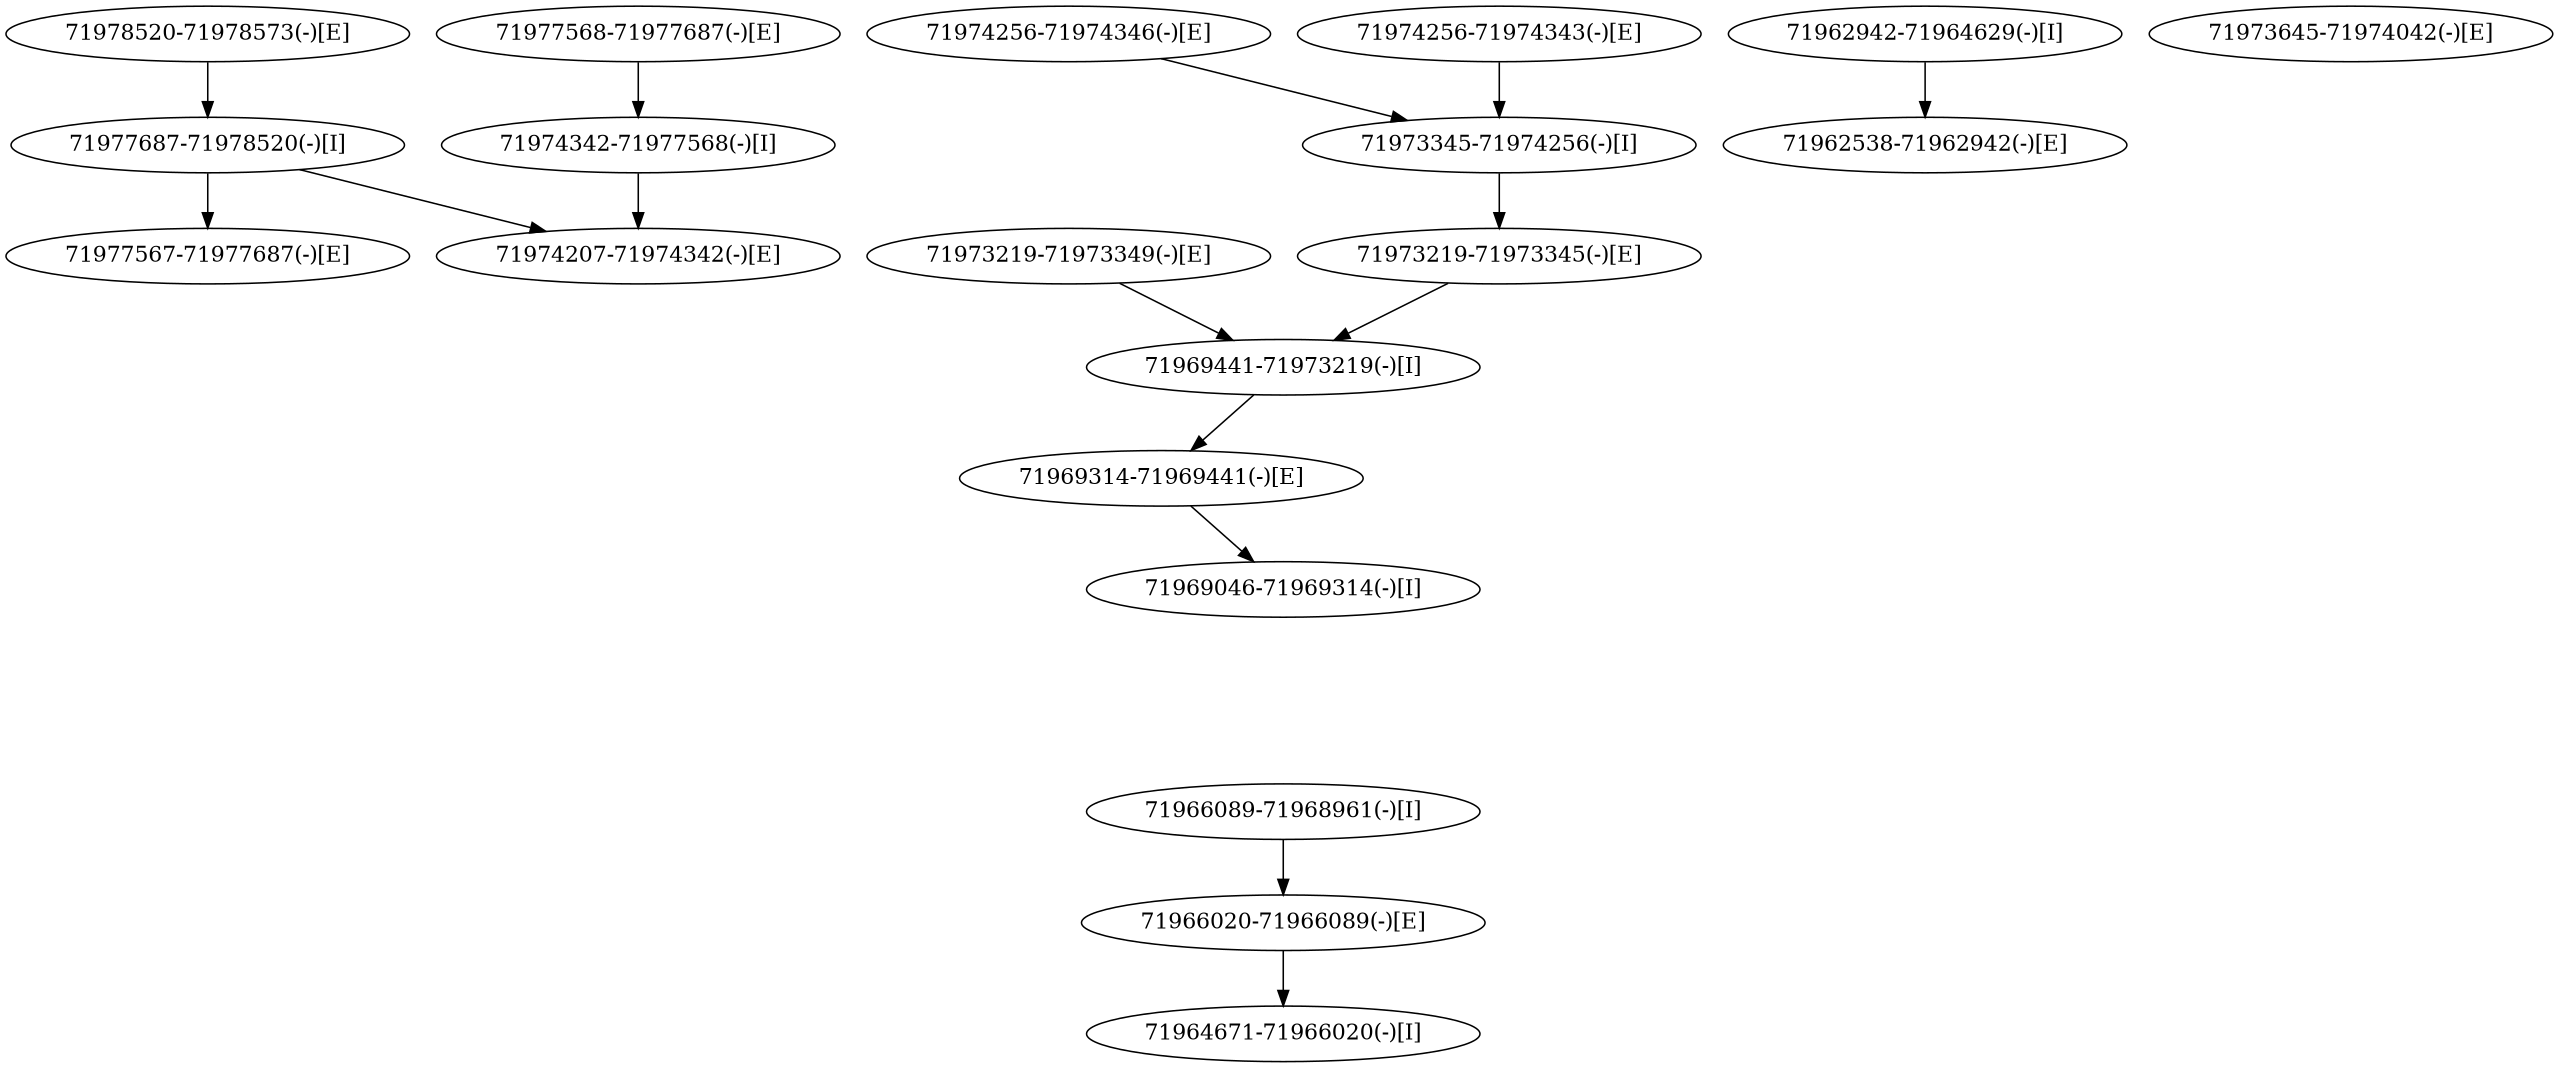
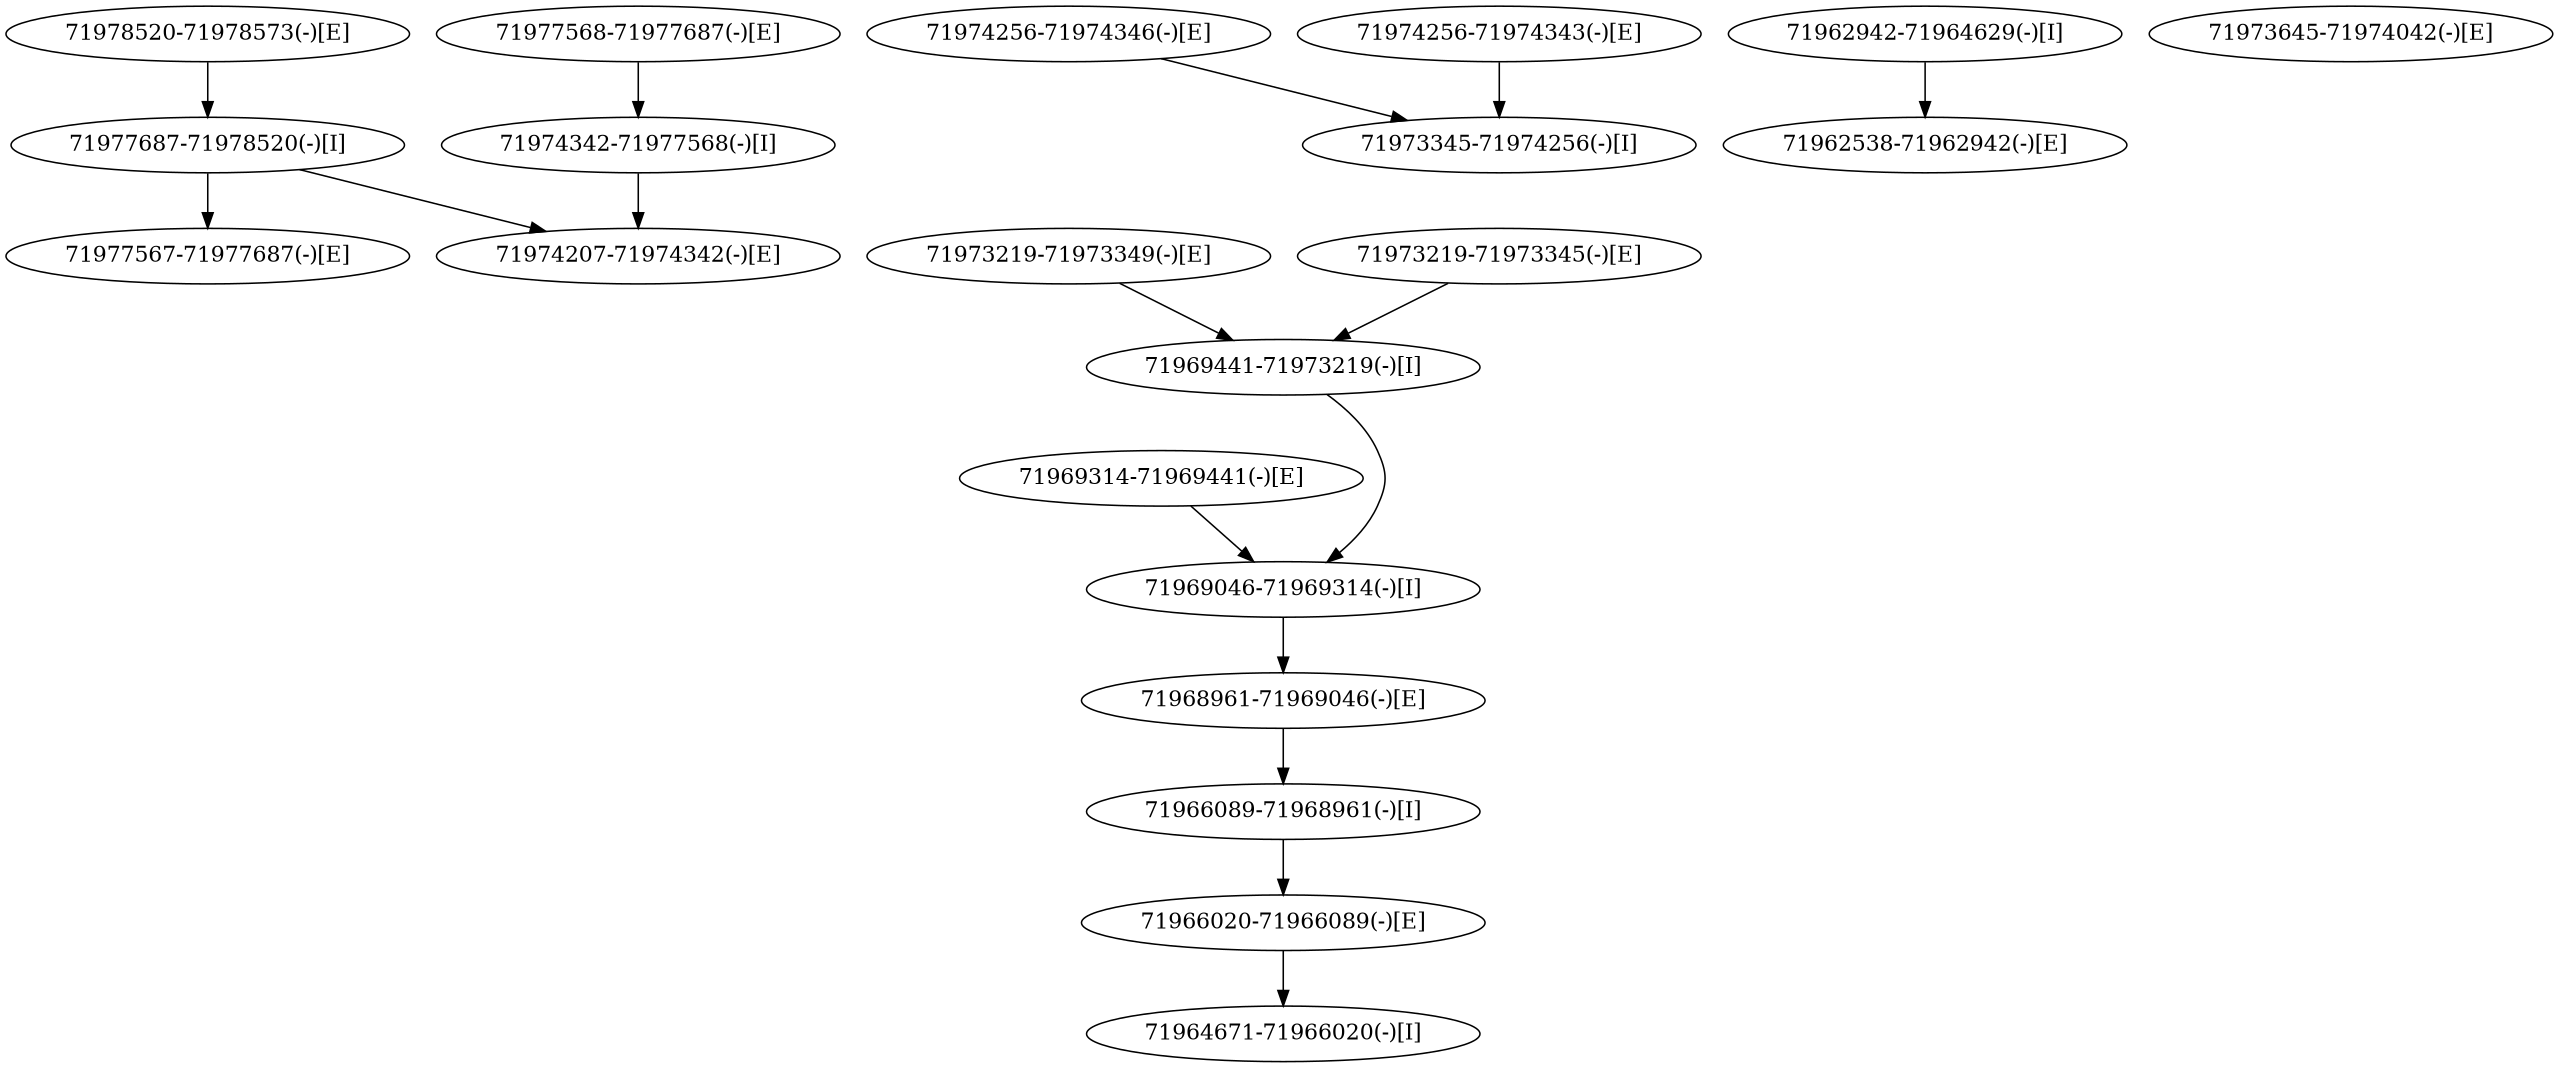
(1499, 193) -> none
(1228, 418) -> (1384, 471)
none -> (1283, 701)
